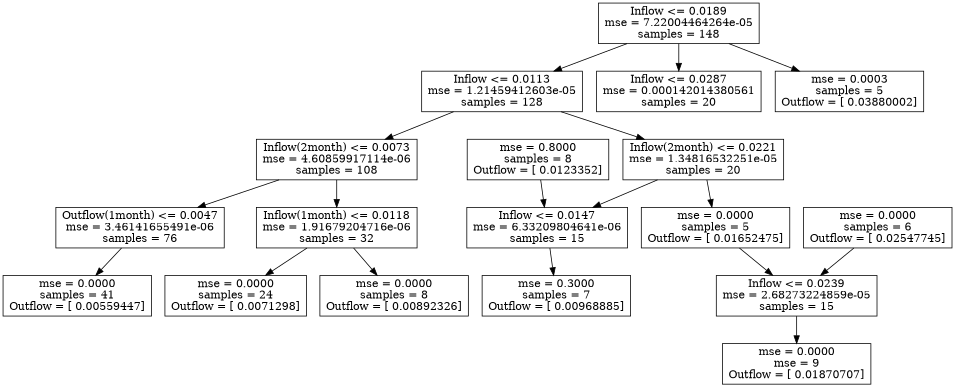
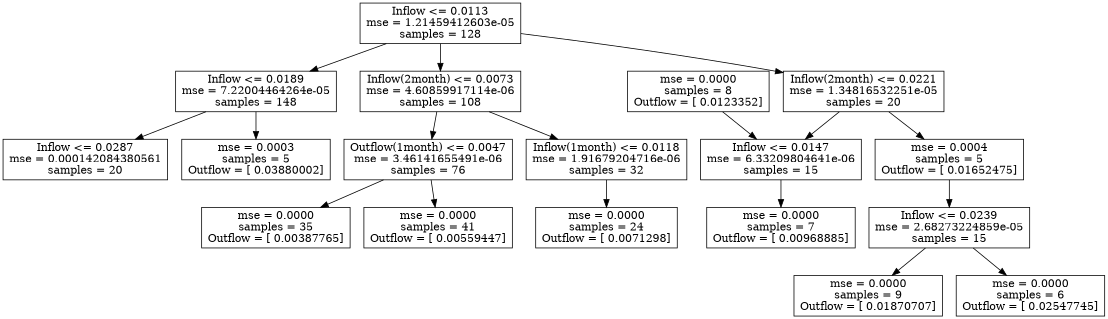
(594, 56) -> (352, 56)
(679, 91) -> (85, 160)
(538, 160) -> (698, 91)
none -> (276, 228)
(716, 228) -> (949, 160)
(840, 259) -> (987, 259)
(394, 296) -> none
(556, 296) -> (781, 228)
(797, 364) -> (868, 296)
